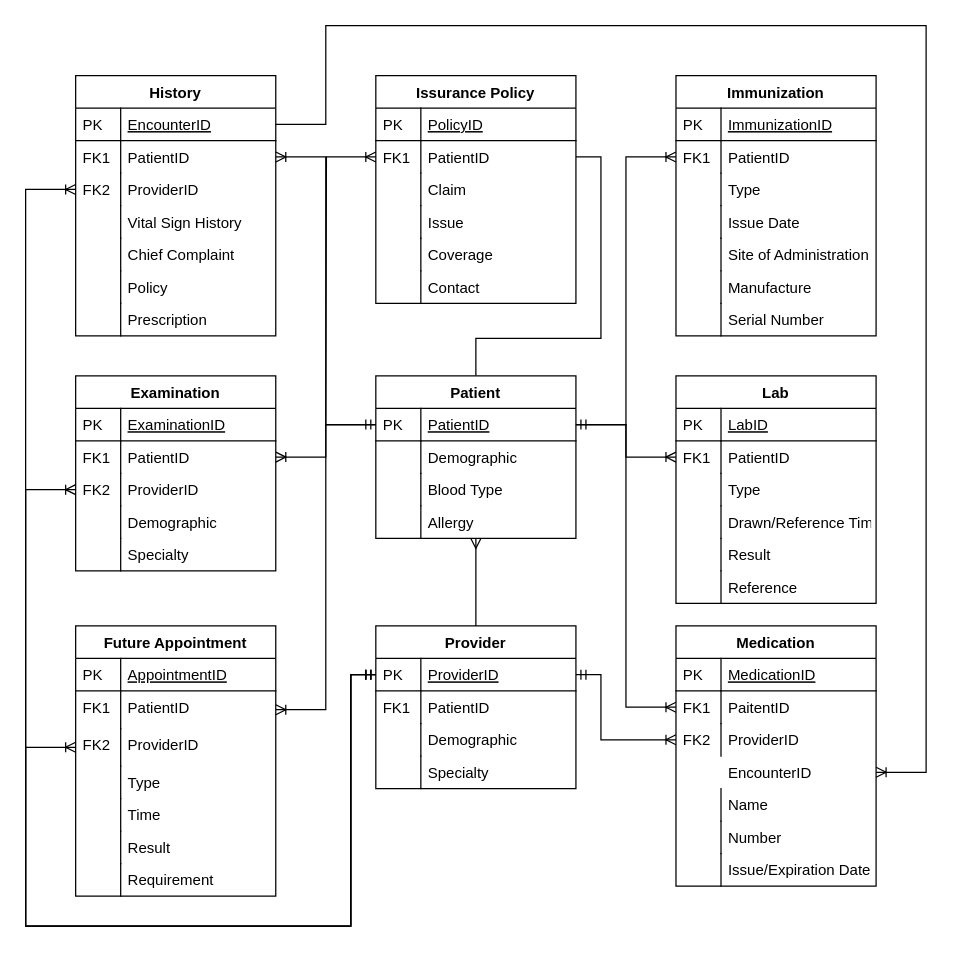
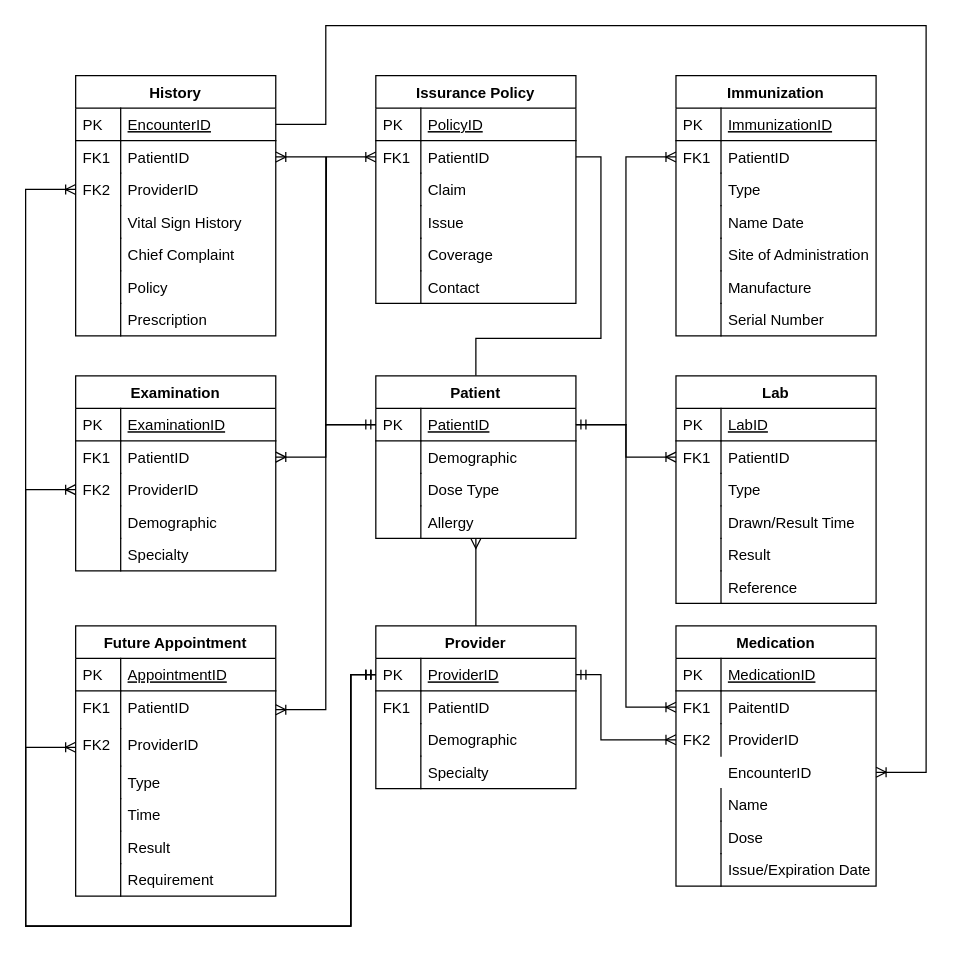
(768, 223) -> (763, 223)
(466, 490) -> (463, 490)
(808, 523) -> (793, 523)
(753, 838) -> (744, 838)
